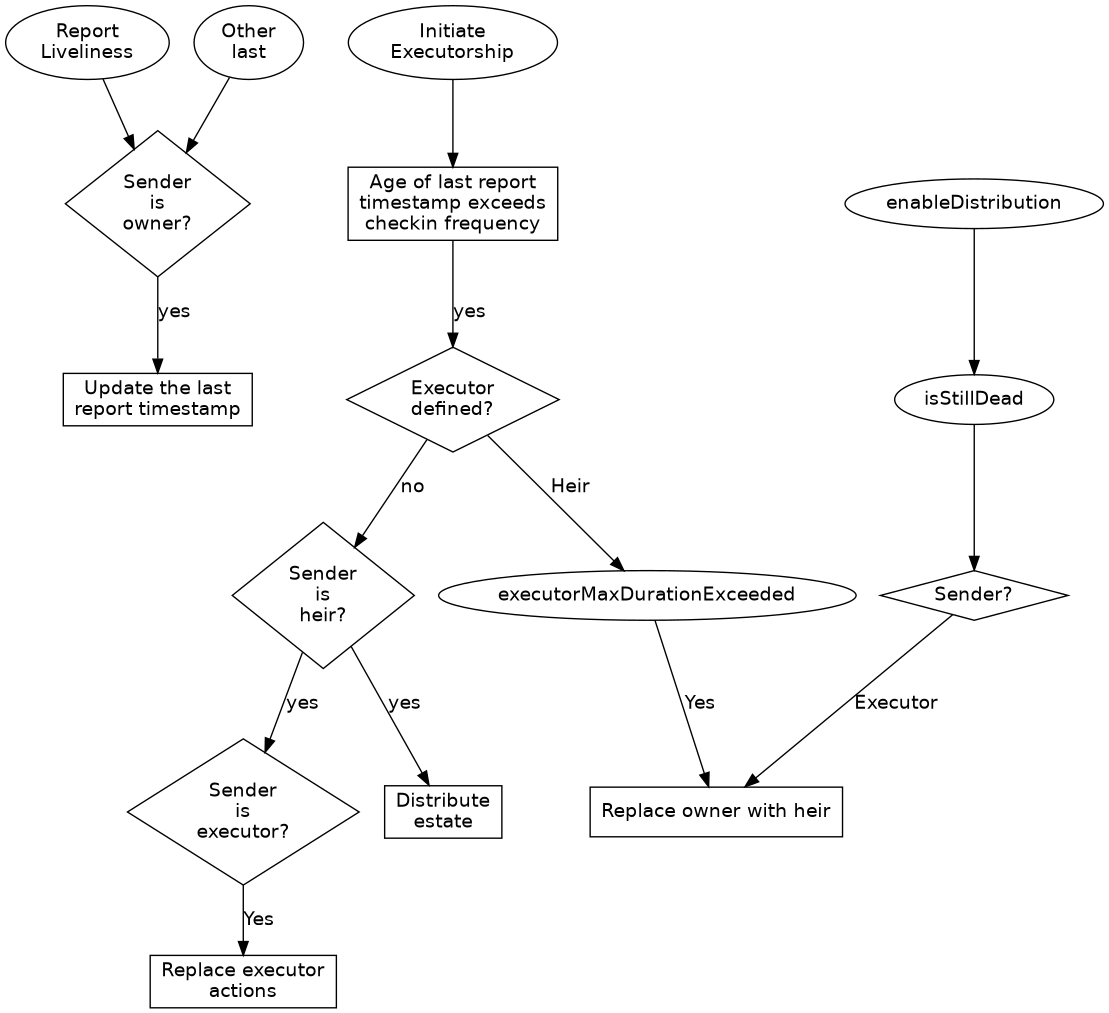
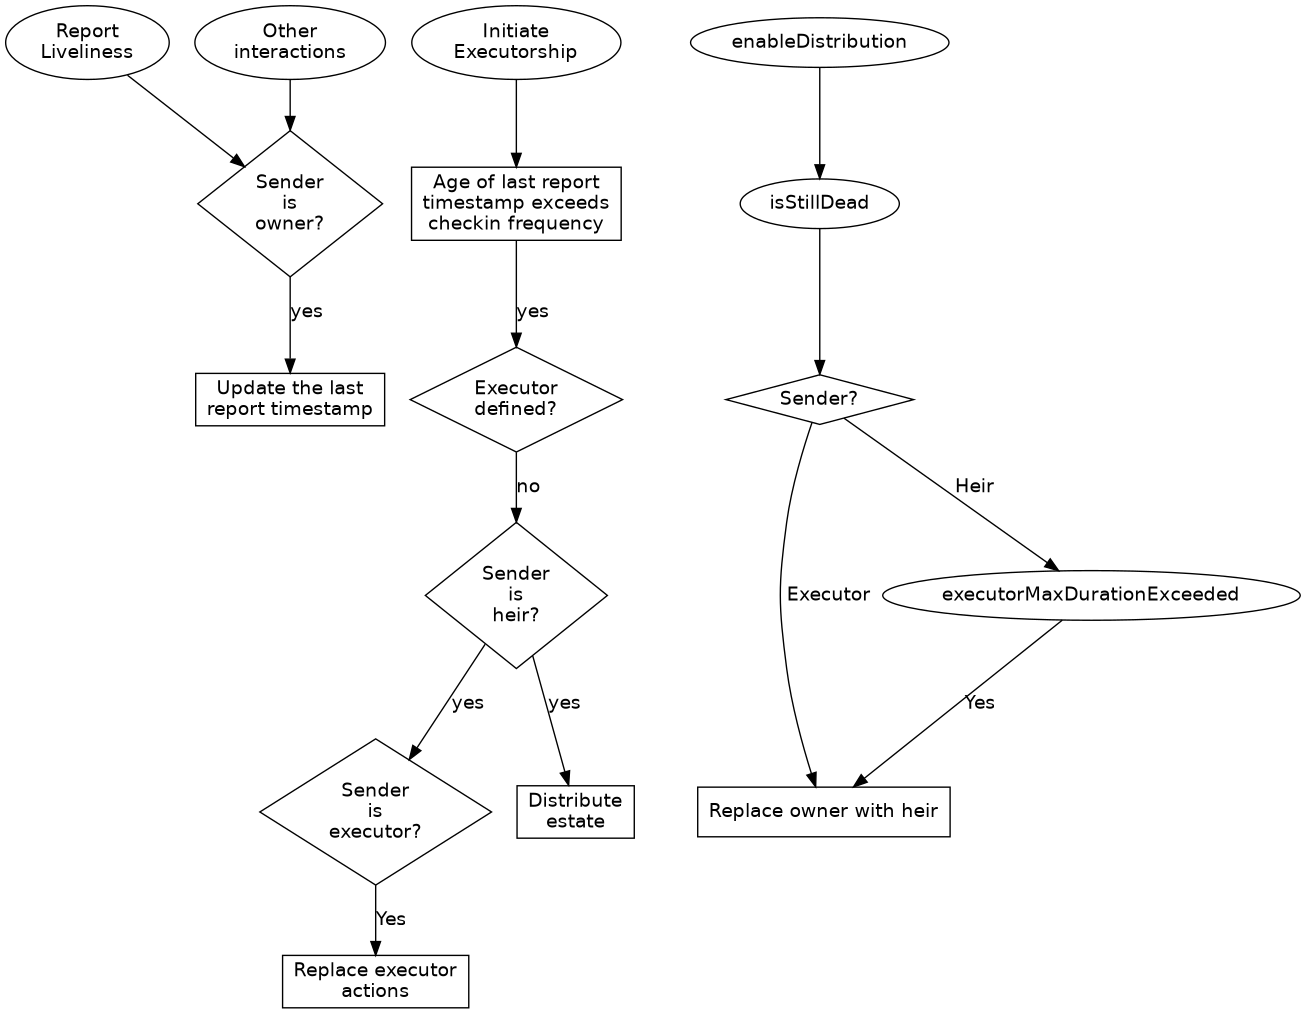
(249, 43) -> (290, 43)
(551, 498) -> (946, 490)
